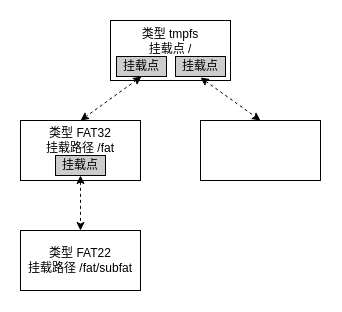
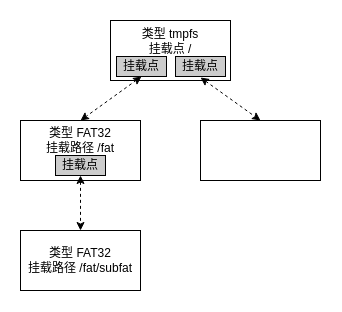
(81, 261) -> (81, 261)
